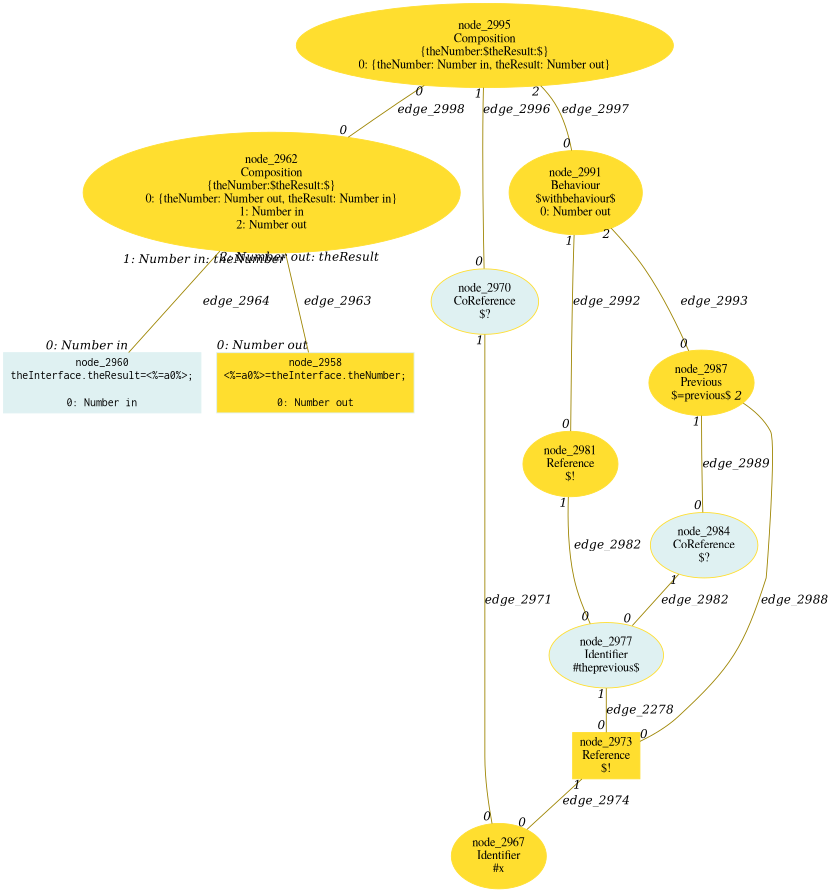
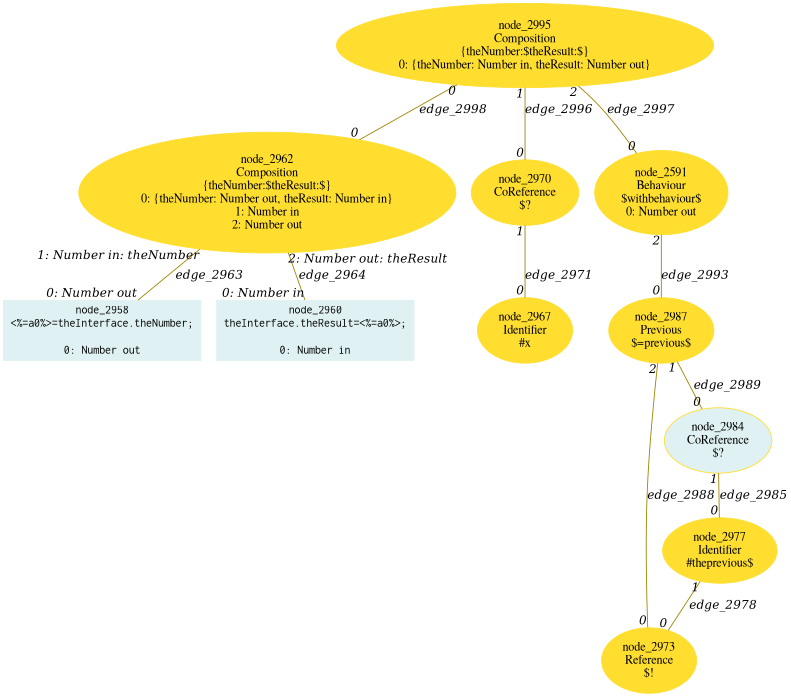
(576, 193) -> (661, 193)
(485, 302) -> (525, 193)
(315, 383) -> (102, 330)
(570, 464) -> none
(695, 600) -> (754, 495)
(606, 655) -> (720, 550)
(640, 710) -> (723, 606)
(606, 756) -> (649, 661)
(554, 804) -> none
